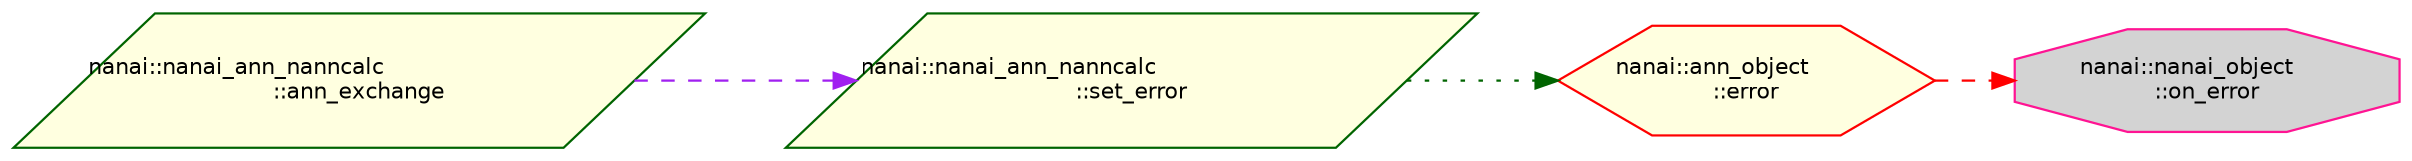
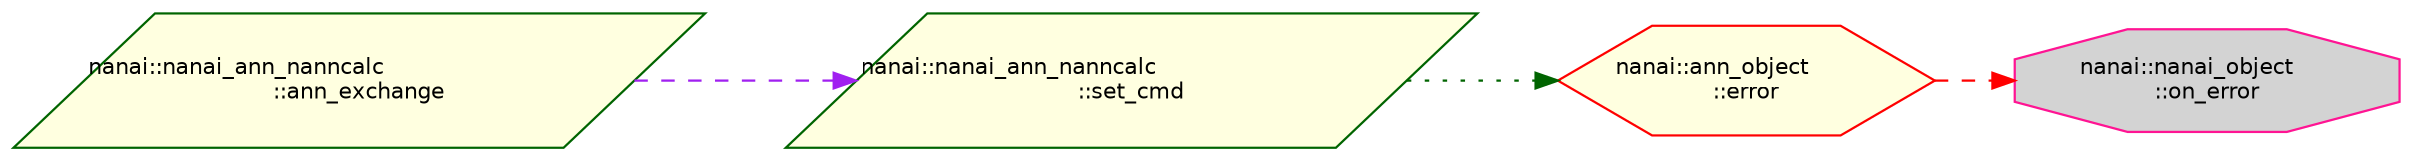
(1132, 81) -> (1132, 81)
